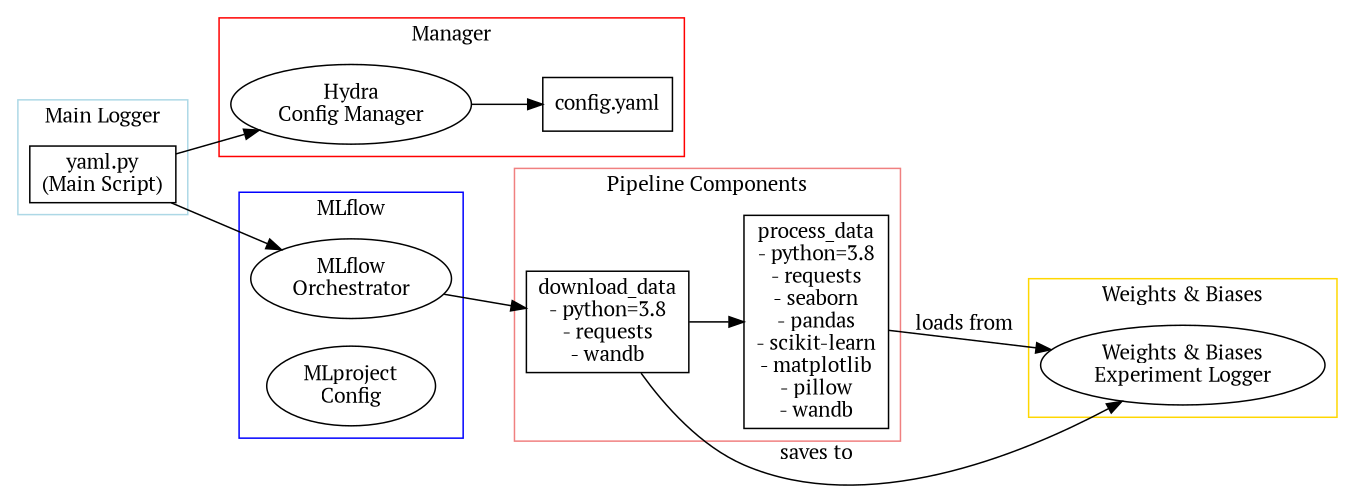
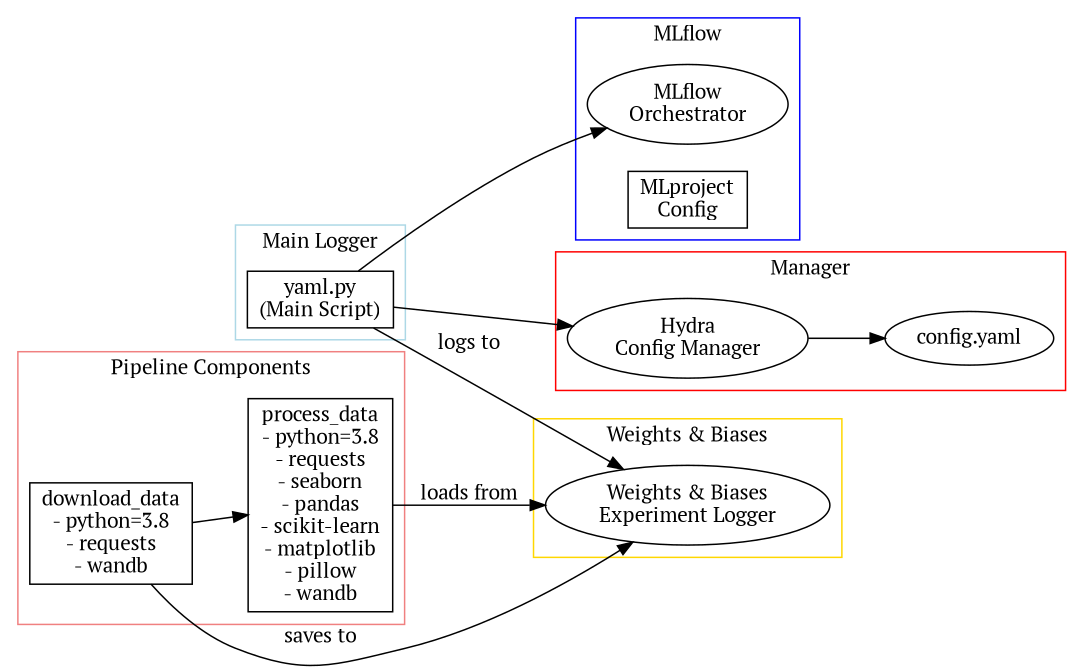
(608, 104) -> (969, 338)
(478, 300) -> none
(351, 386) -> (688, 200)
none -> (492, 395)
